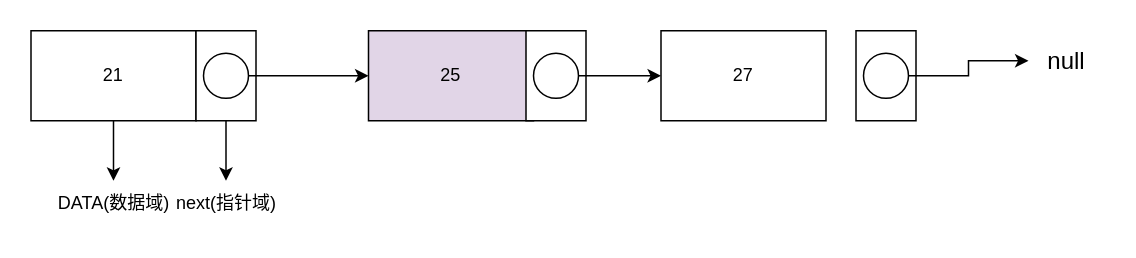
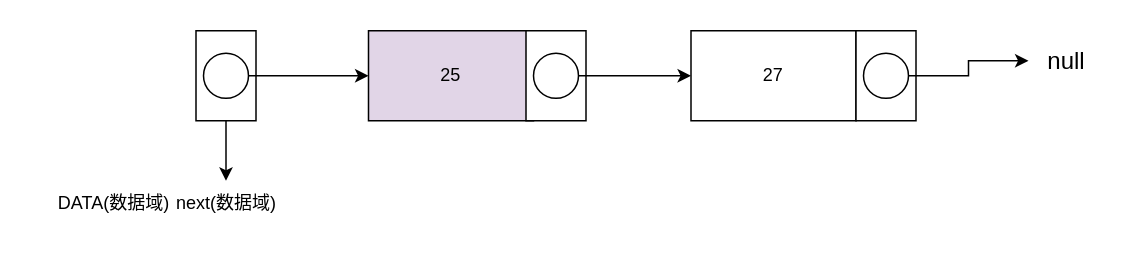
(113, 76) -> none
(743, 76) -> (773, 76)
(113, 146) -> none
(227, 203) -> (227, 203)
